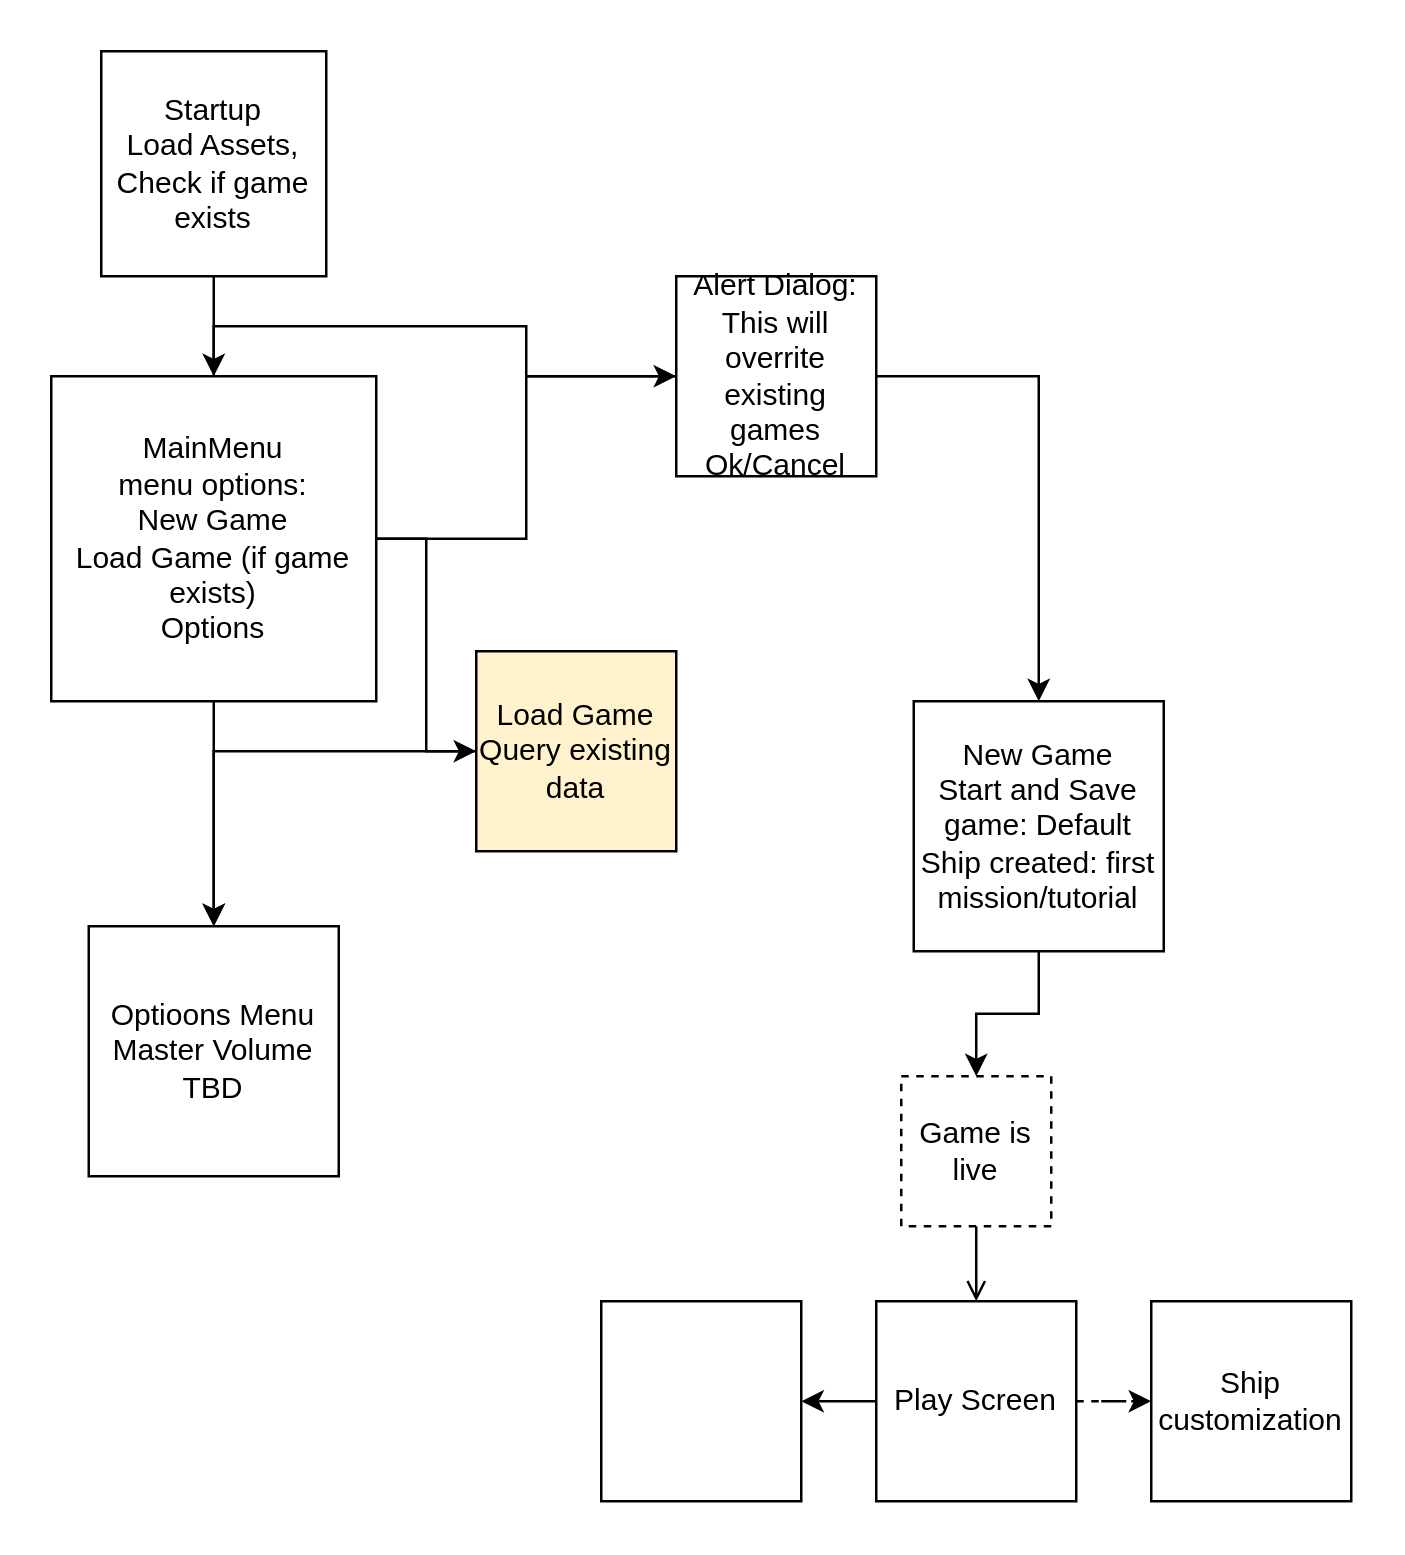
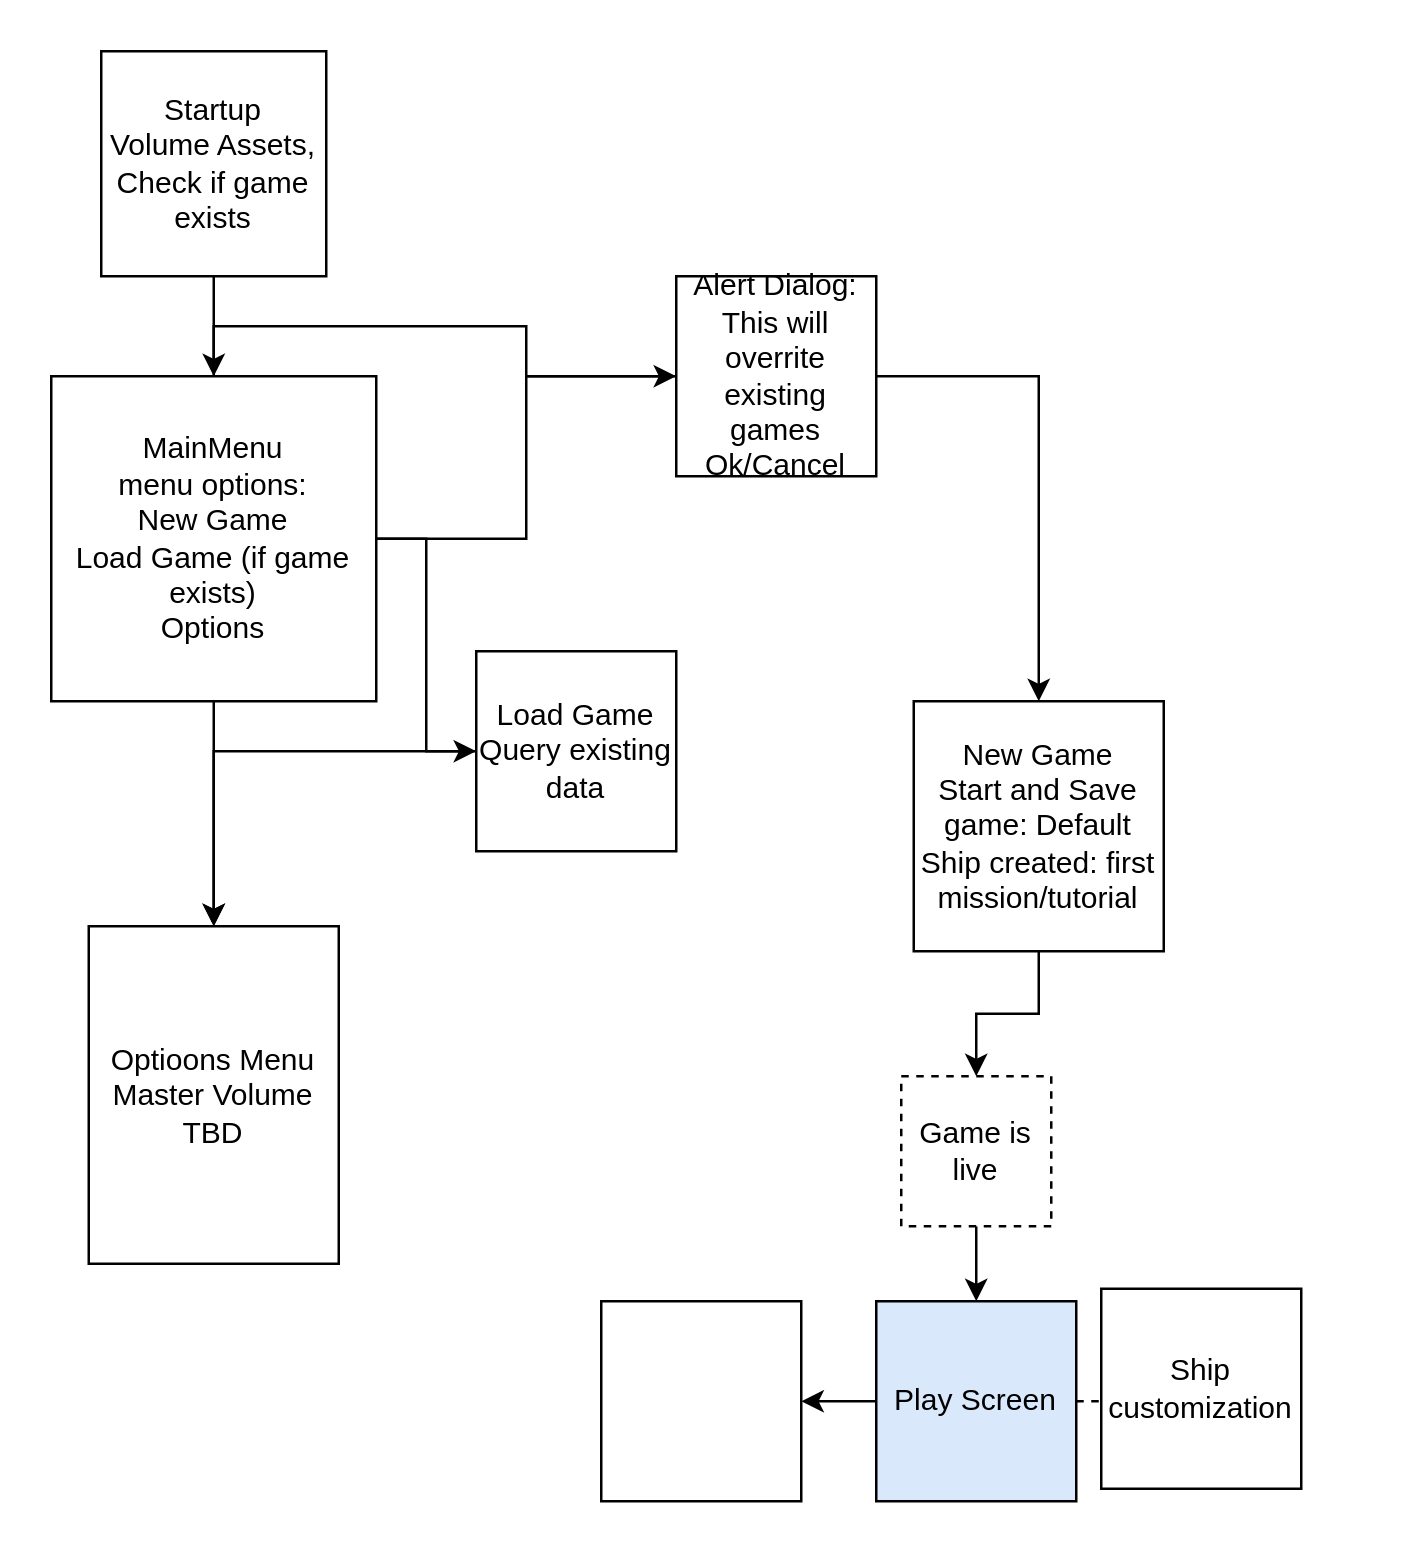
(214, 164) -> (214, 164)
(576, 751) -> (576, 751)
(214, 1051) -> (214, 1095)
(976, 1287) -> (976, 1283)
(976, 1401) -> (976, 1401)
(1251, 1401) -> (1201, 1389)
